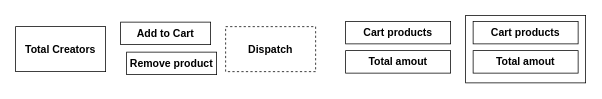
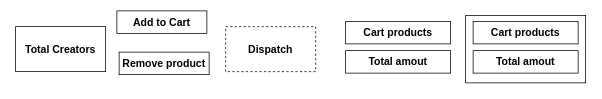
(165, 33) -> (162, 22)
(171, 63) -> (164, 63)
